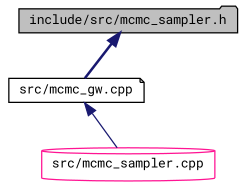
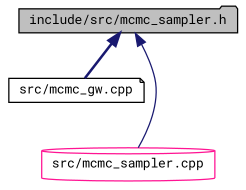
(105, 131) -> (156, 96)
